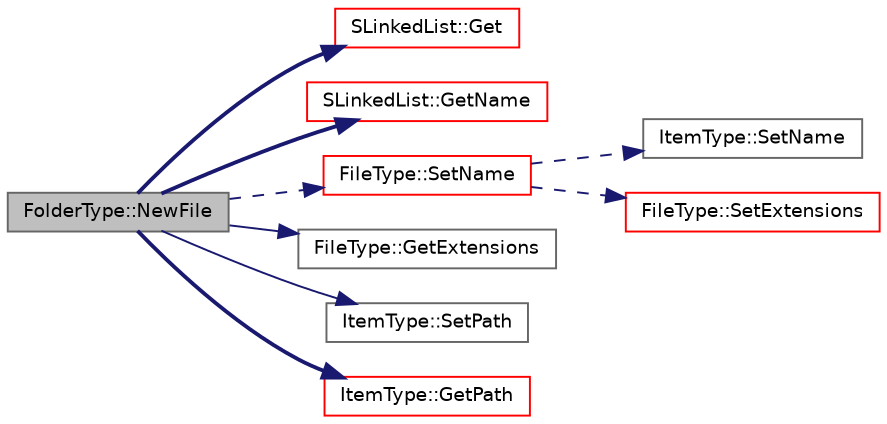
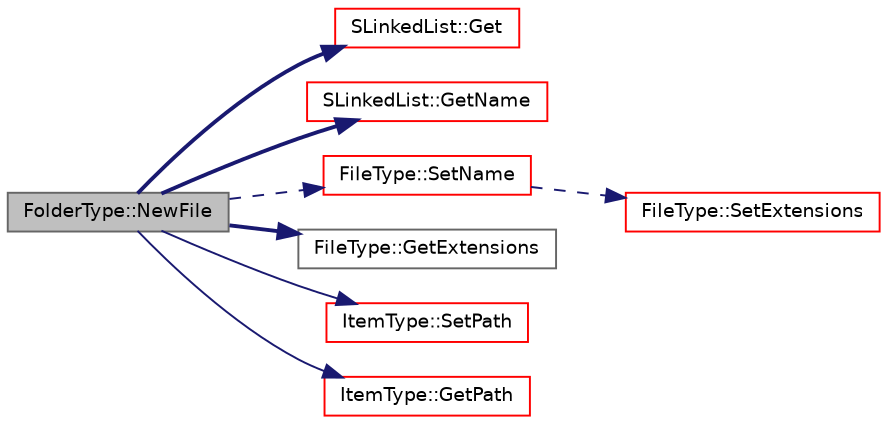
(753, 139) -> none
(254, 228) -> (254, 228)
(224, 310) -> (224, 310)
(427, 323) -> (427, 323)
